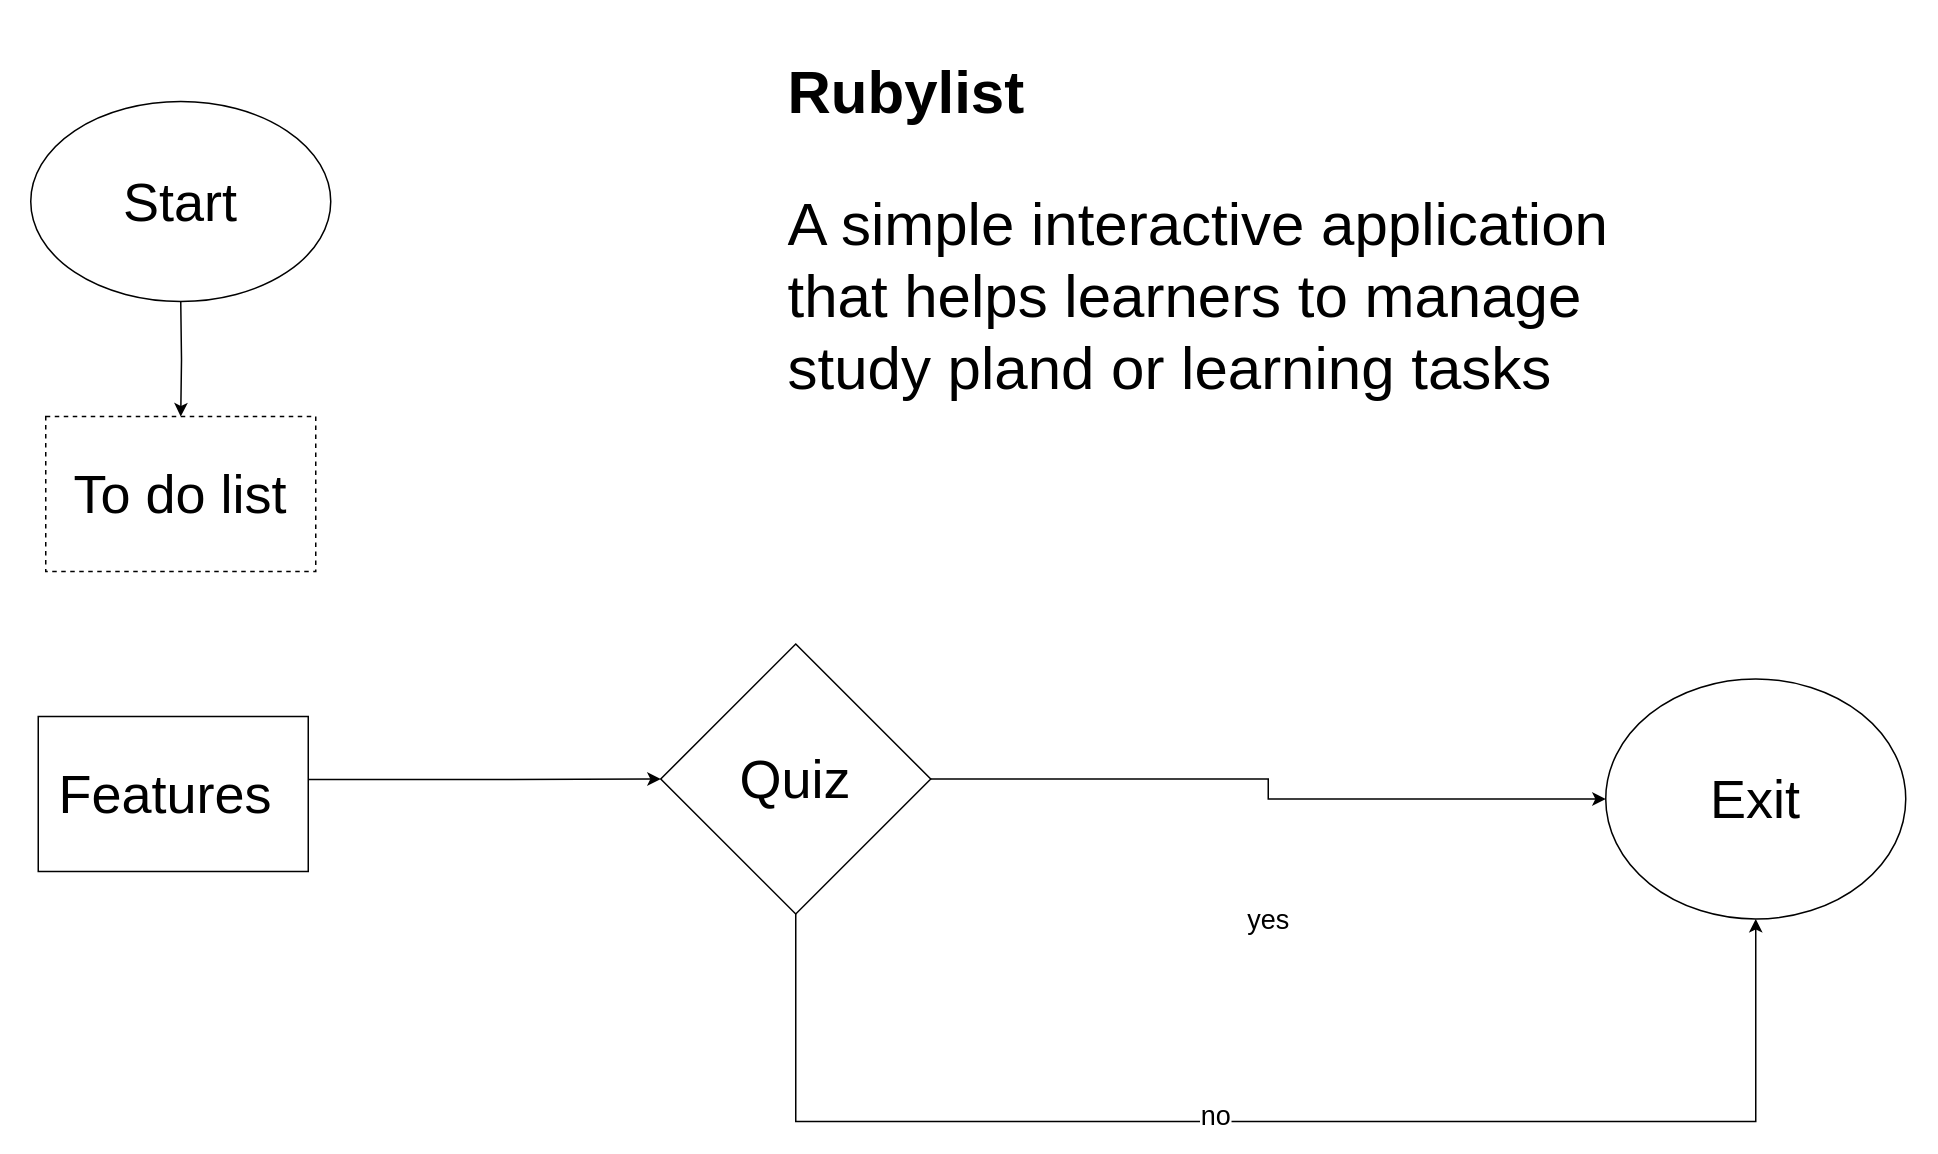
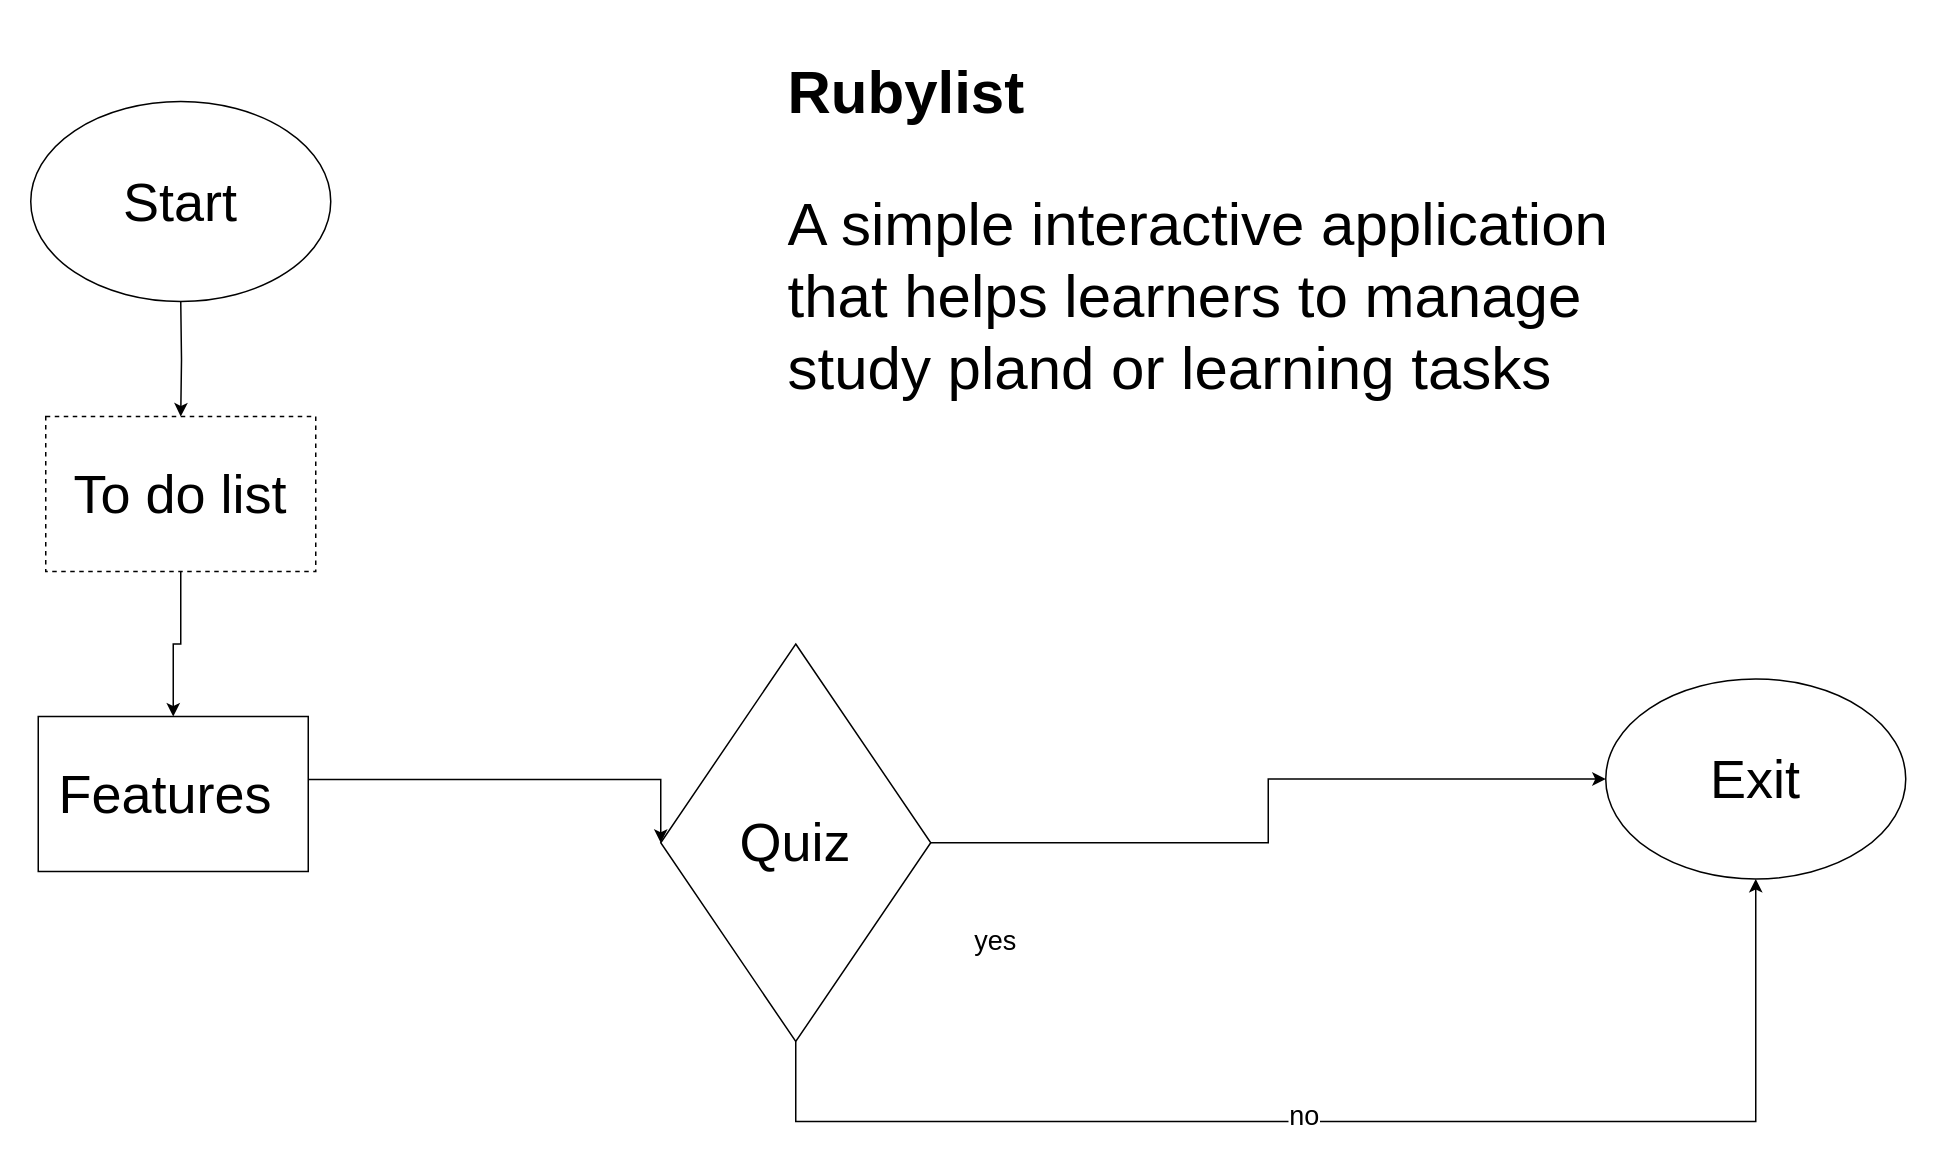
none -> (181, 642)
(796, 779) -> (796, 842)
(1756, 799) -> (1756, 779)
